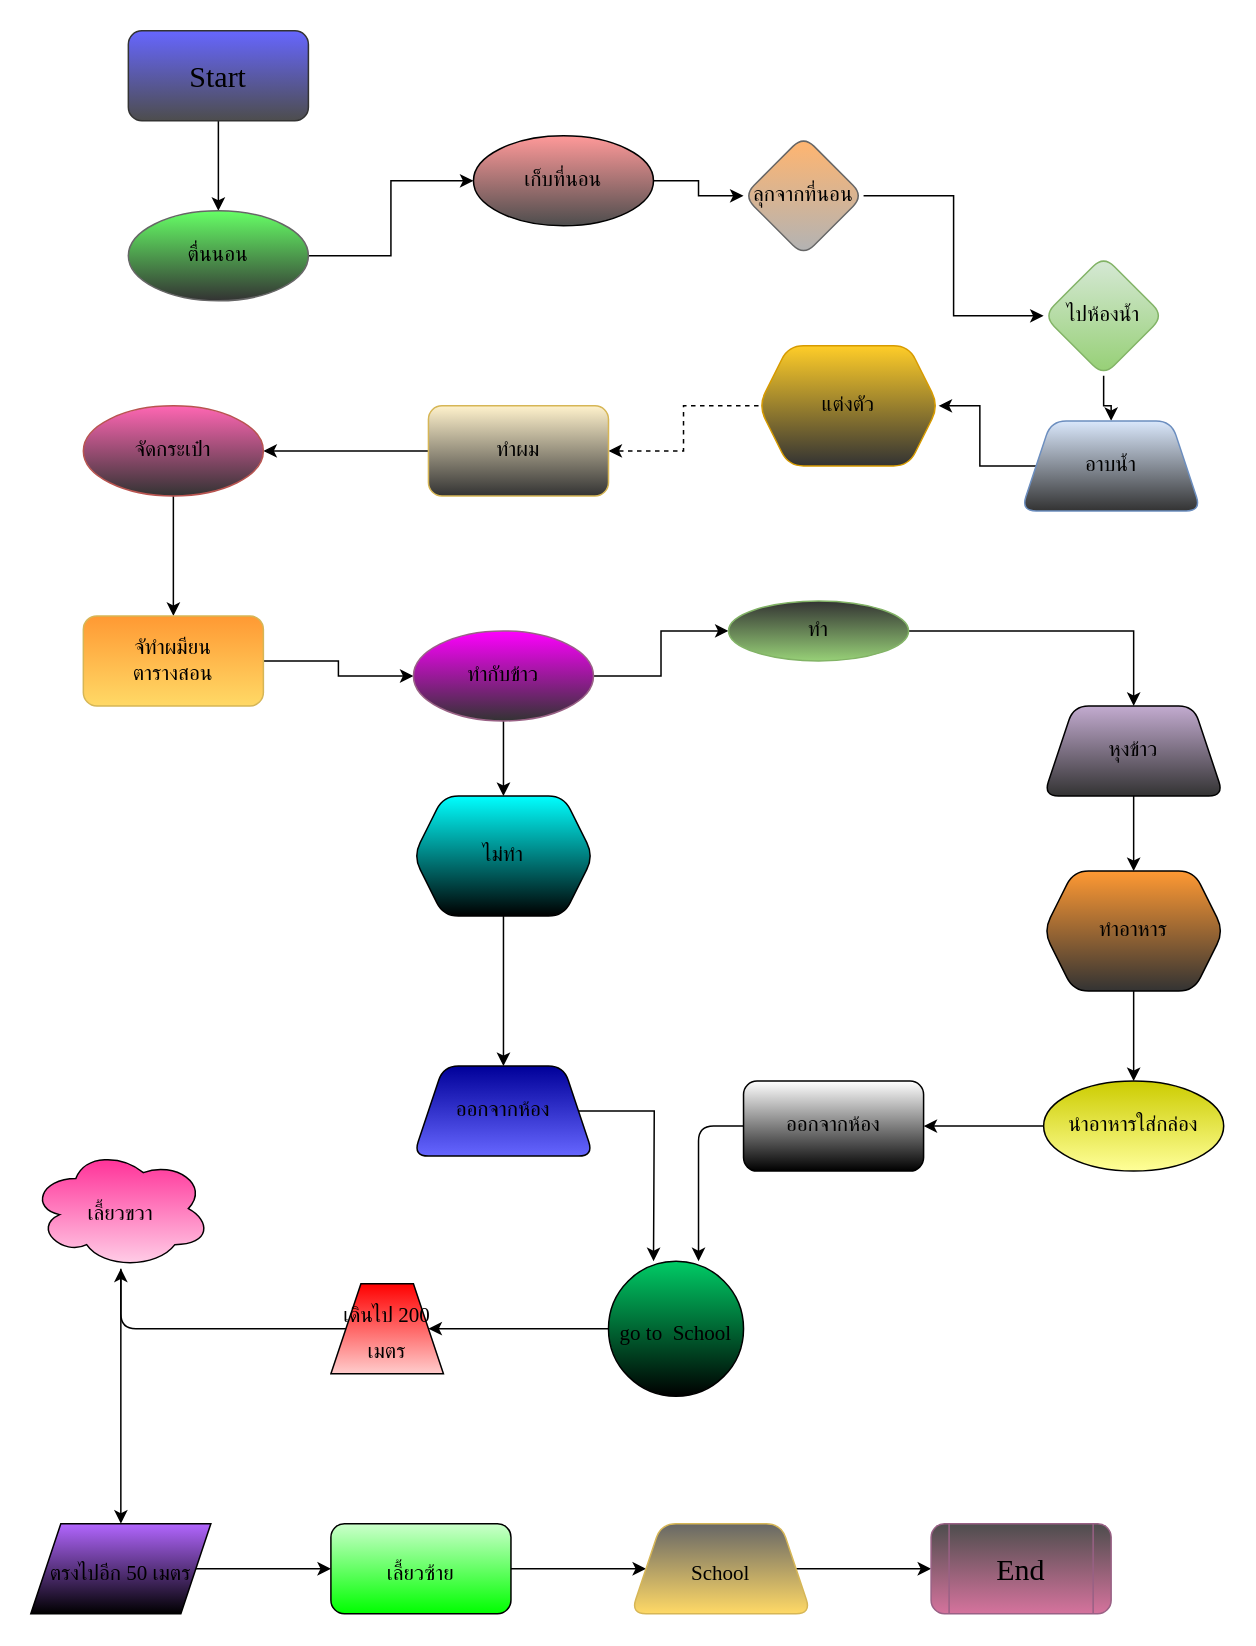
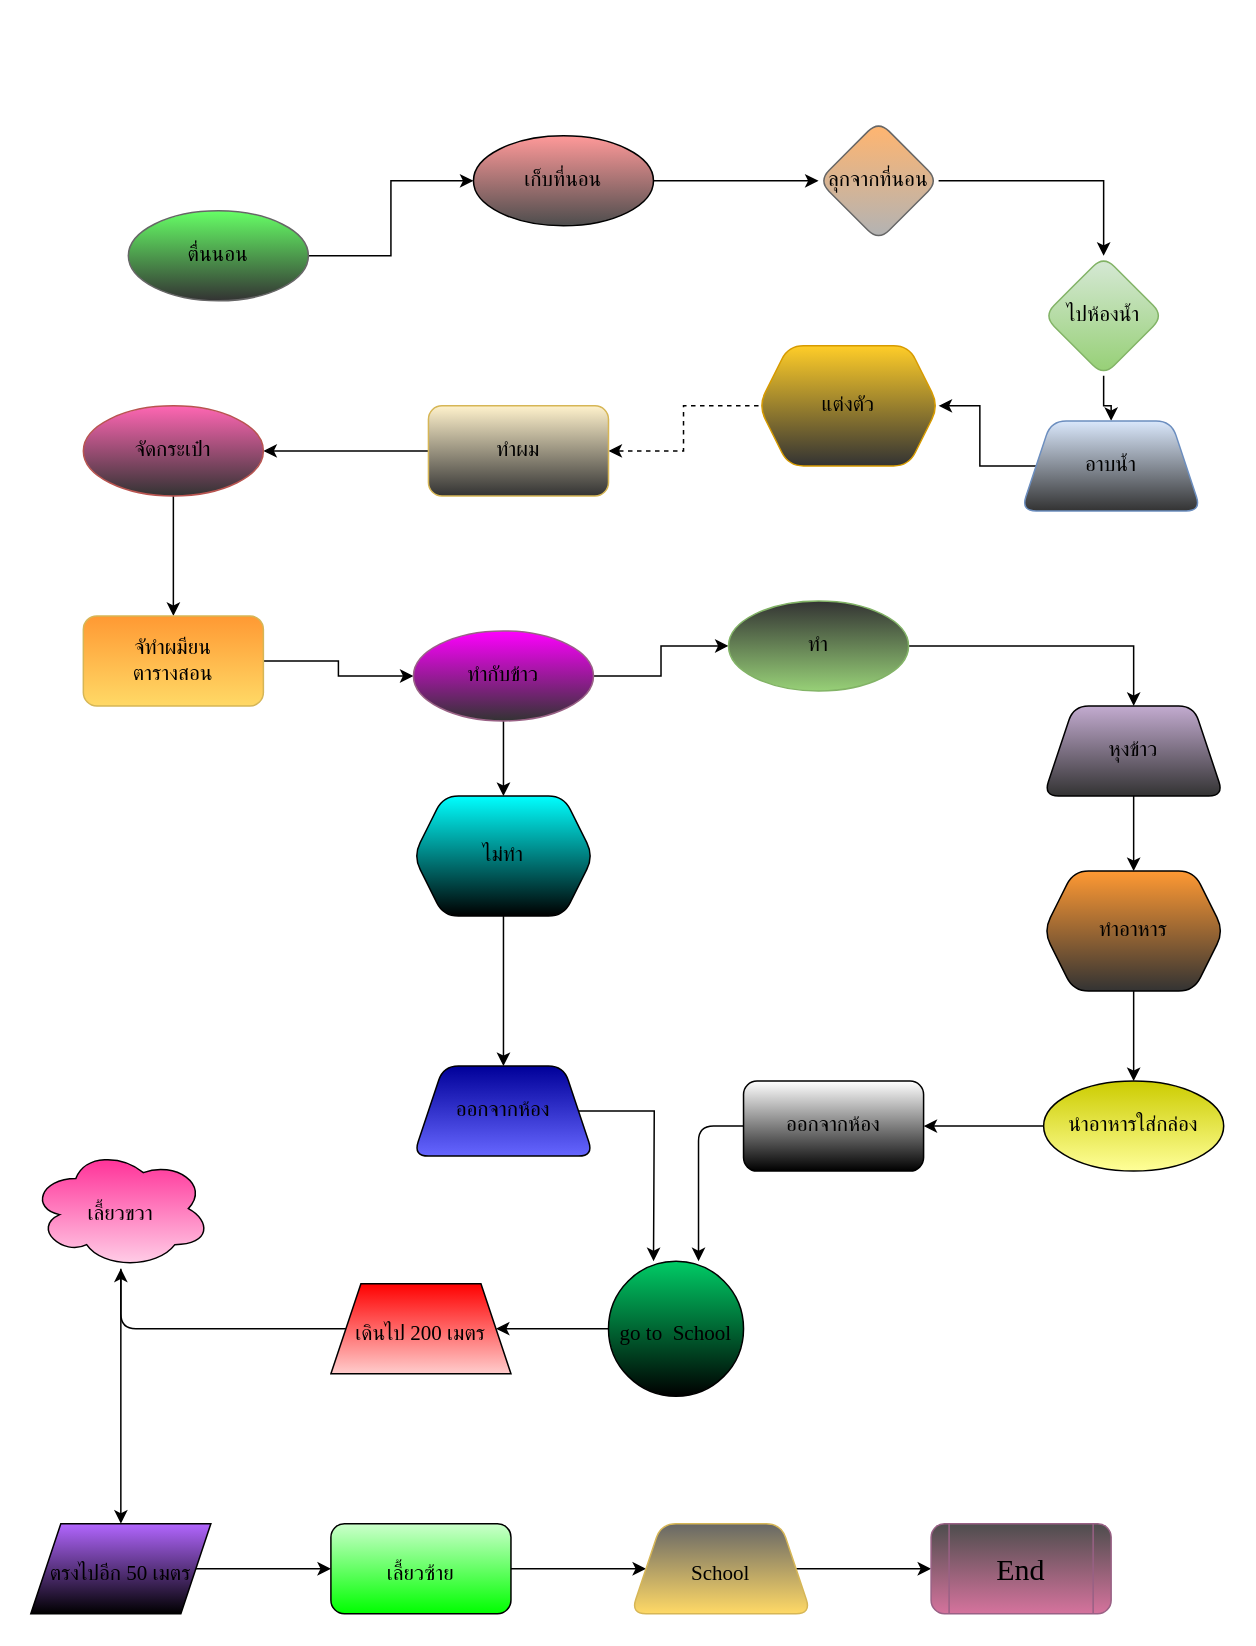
(218, 76) -> none
(218, 161) -> none
(803, 196) -> (878, 181)
(818, 631) -> (818, 646)
(387, 1328) -> (421, 1328)
